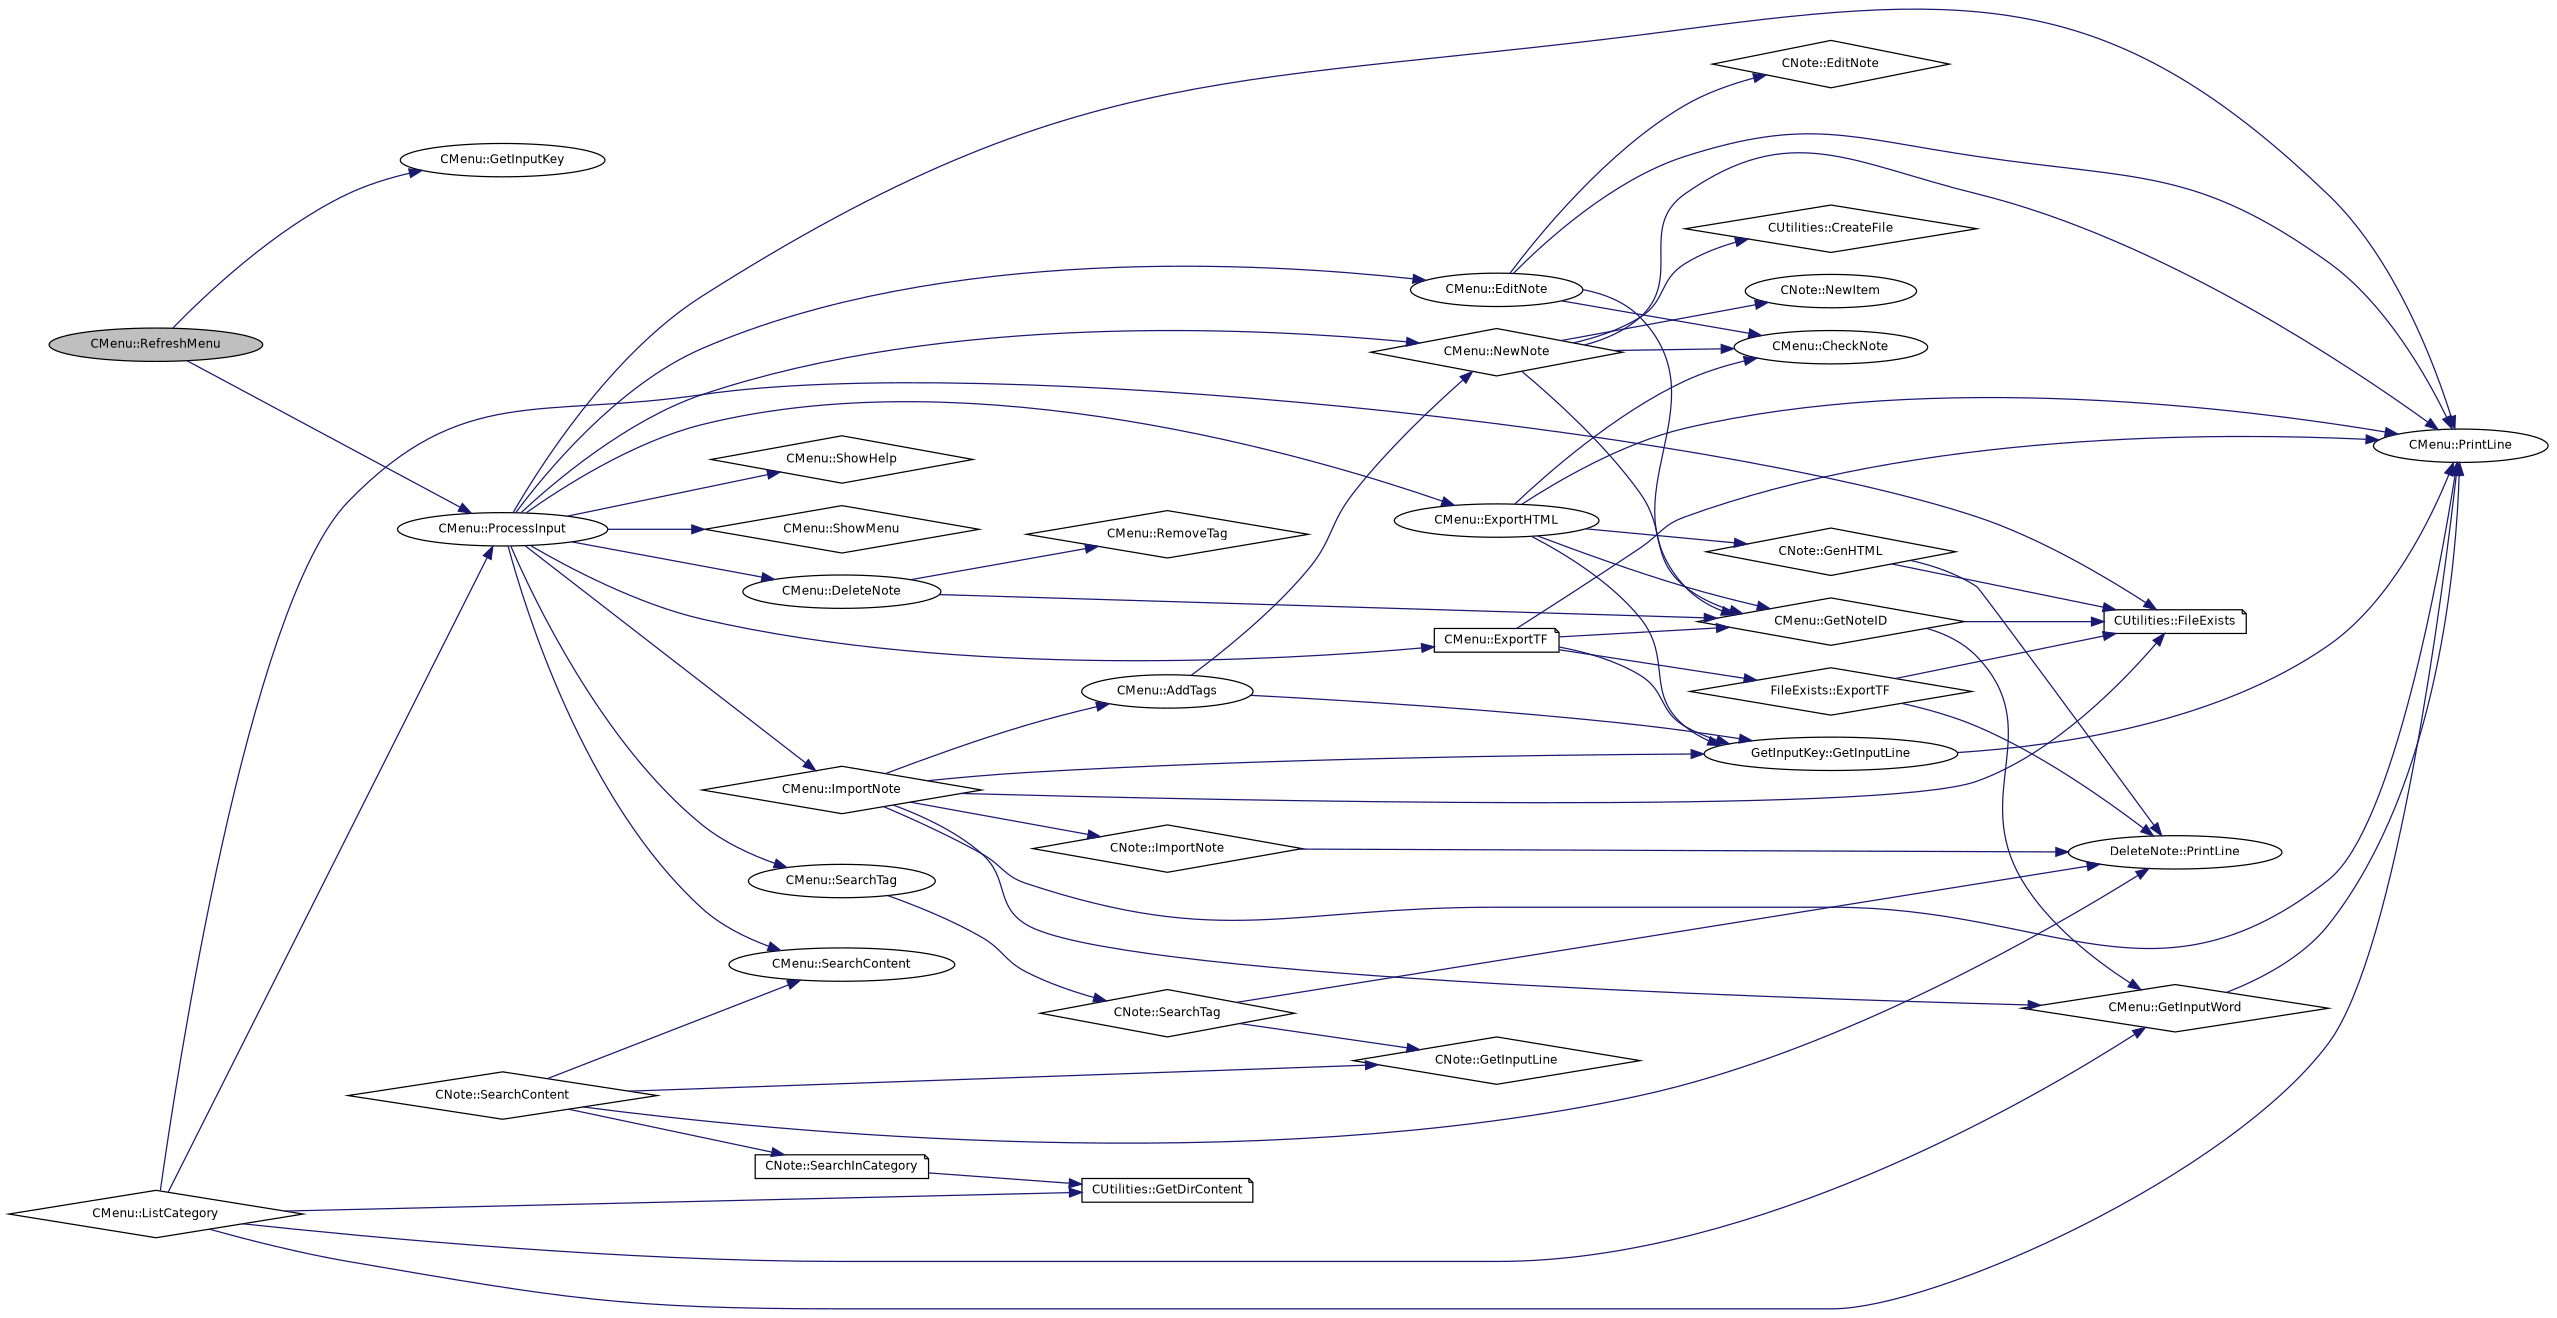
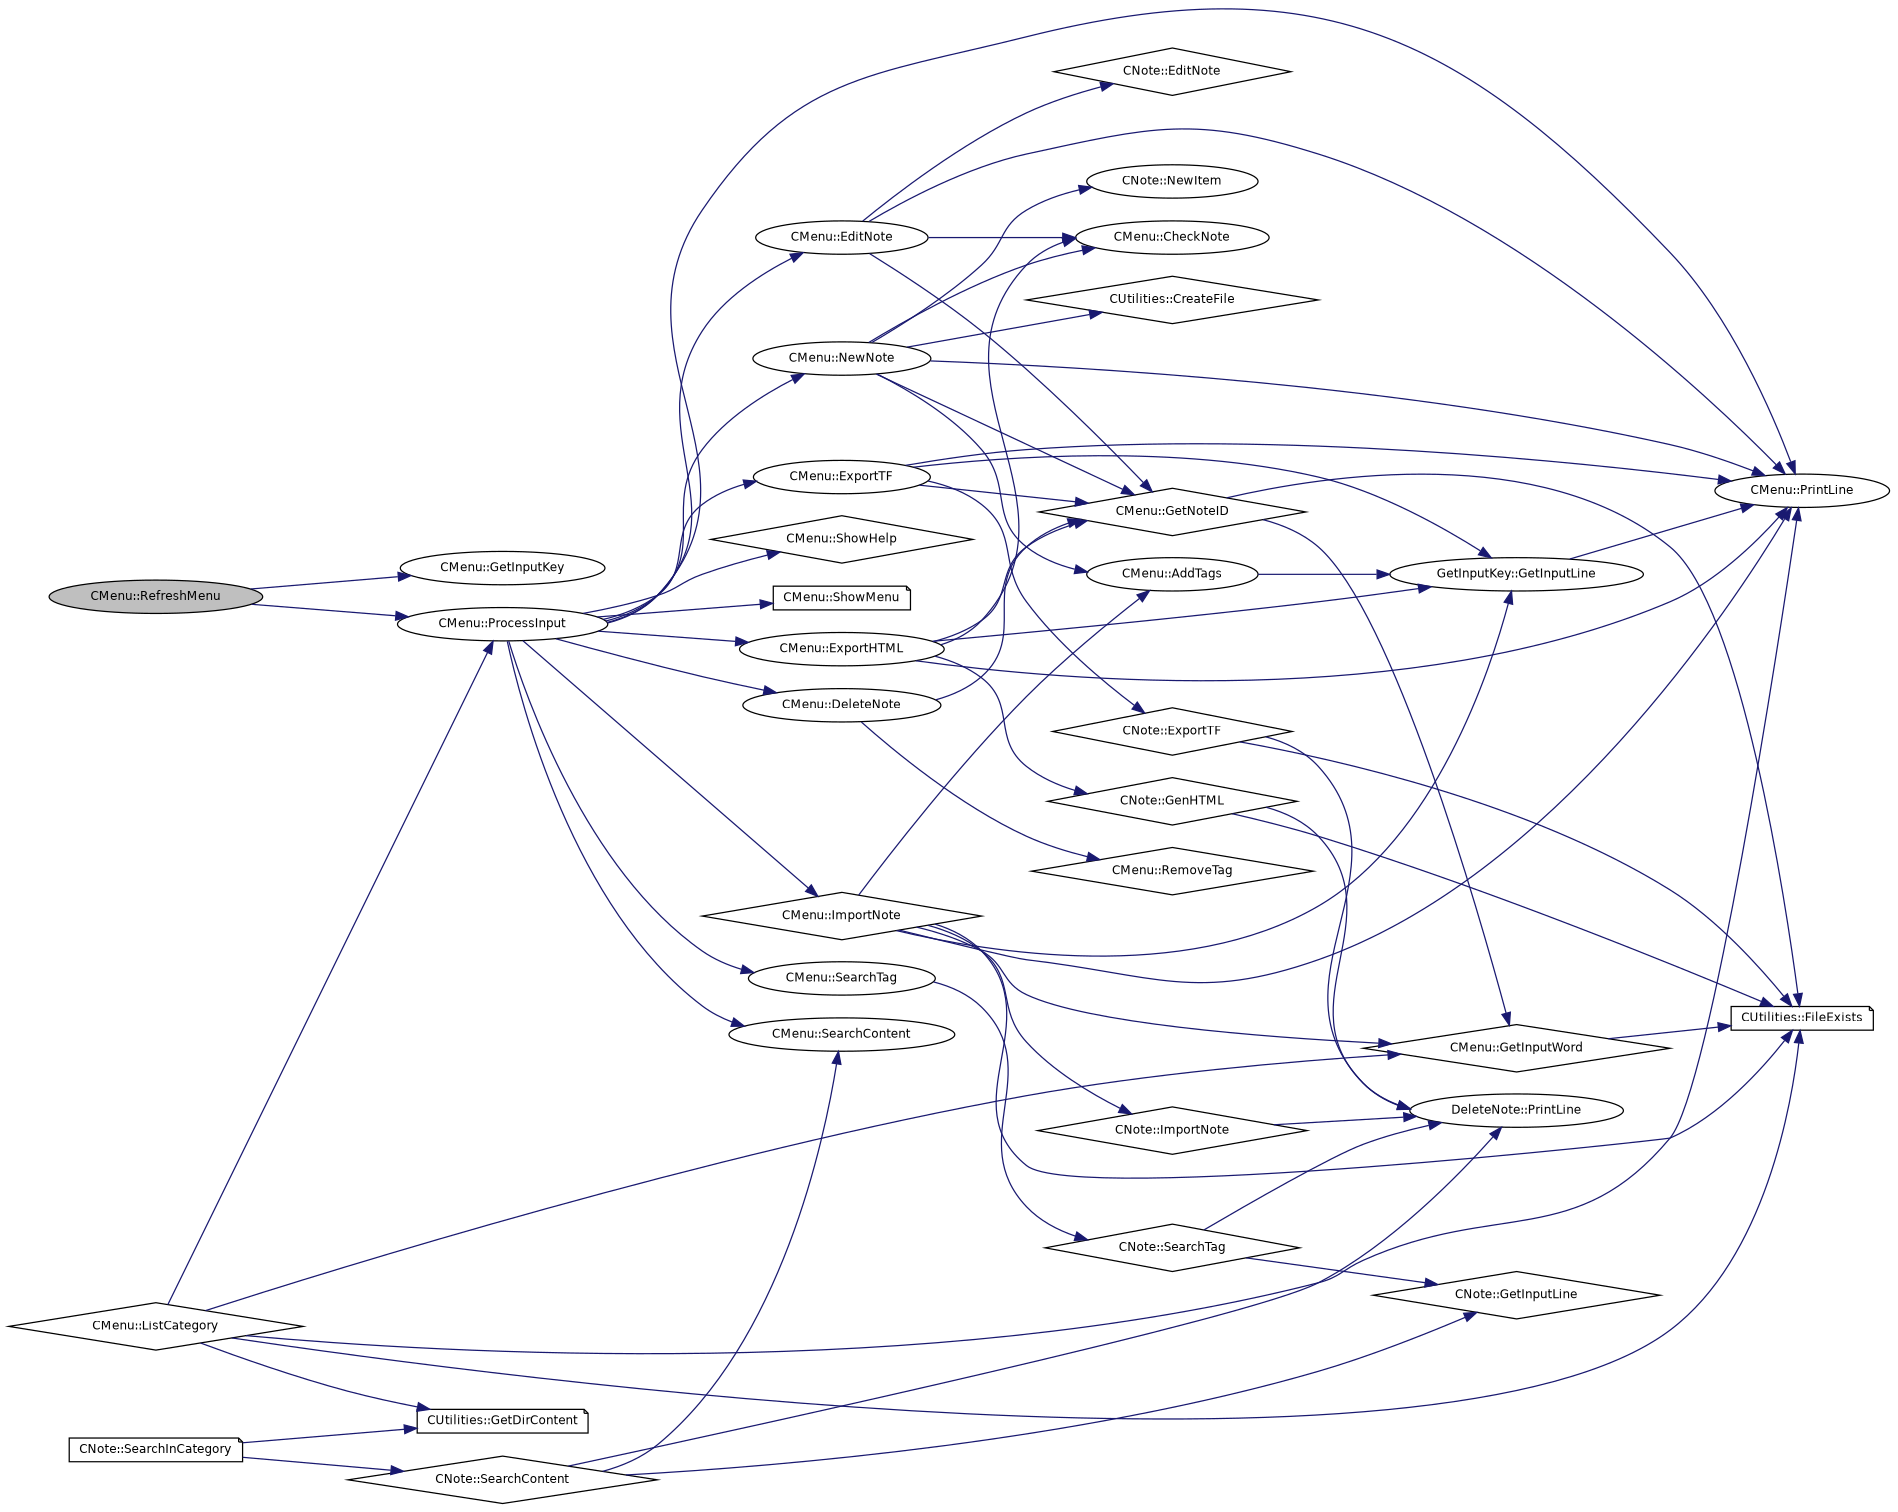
(1497, 352) -> (842, 359)
(842, 529) -> (842, 598)
(1331, 532) -> (994, 470)
(1497, 640) -> (842, 477)
(1831, 691) -> (1172, 731)
(2399, 798) -> (1663, 1033)
(670, 1131) -> (317, 1464)
